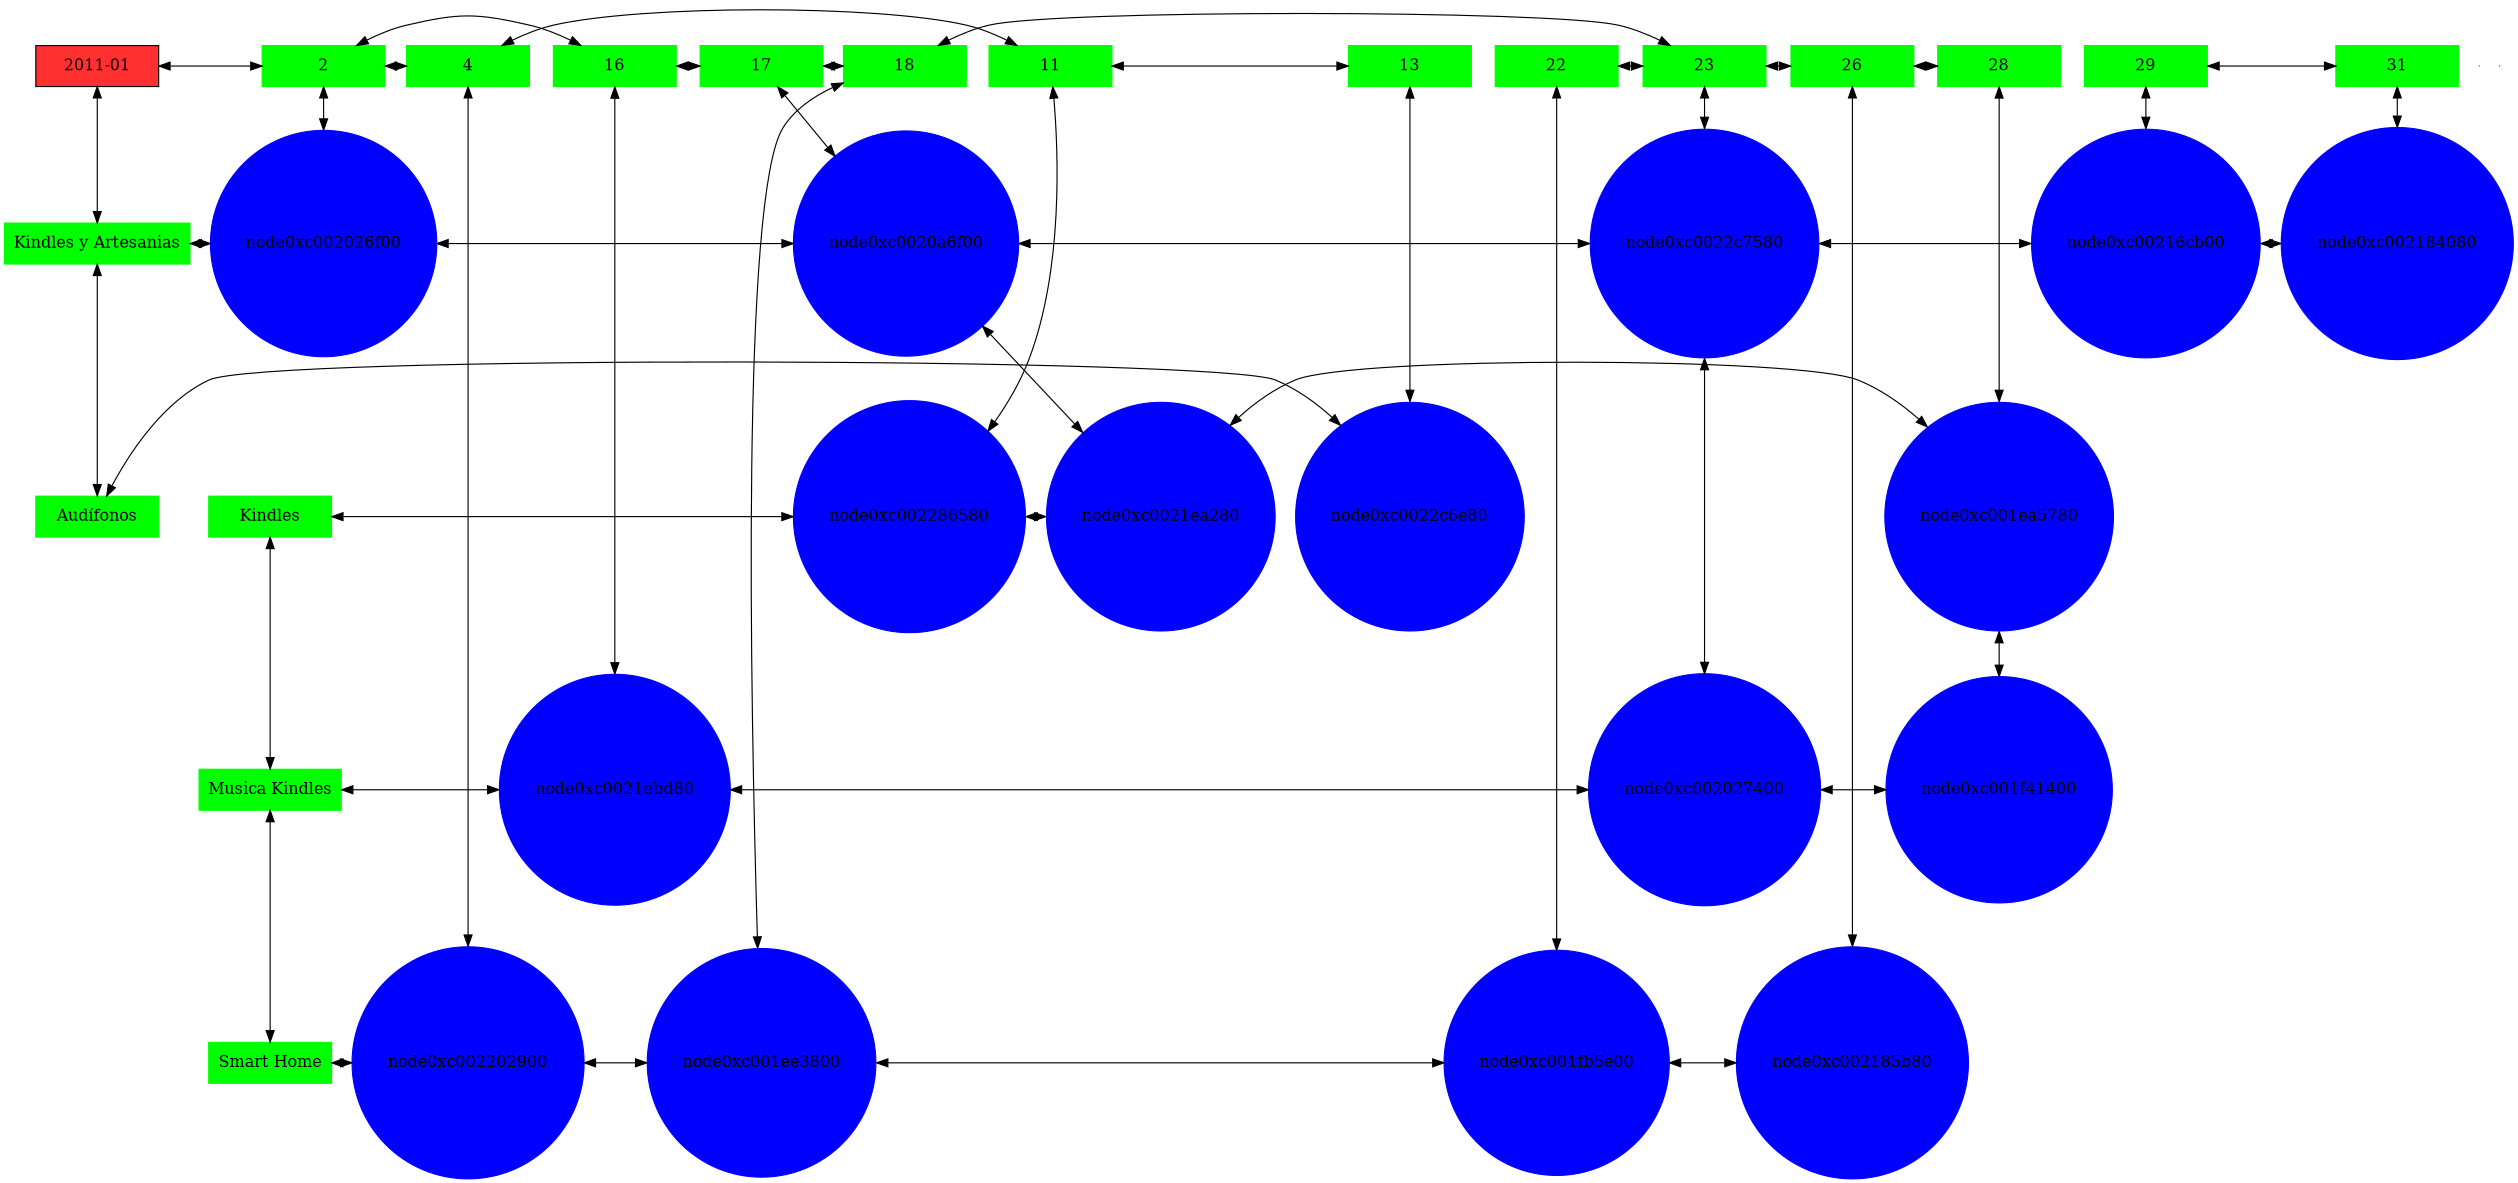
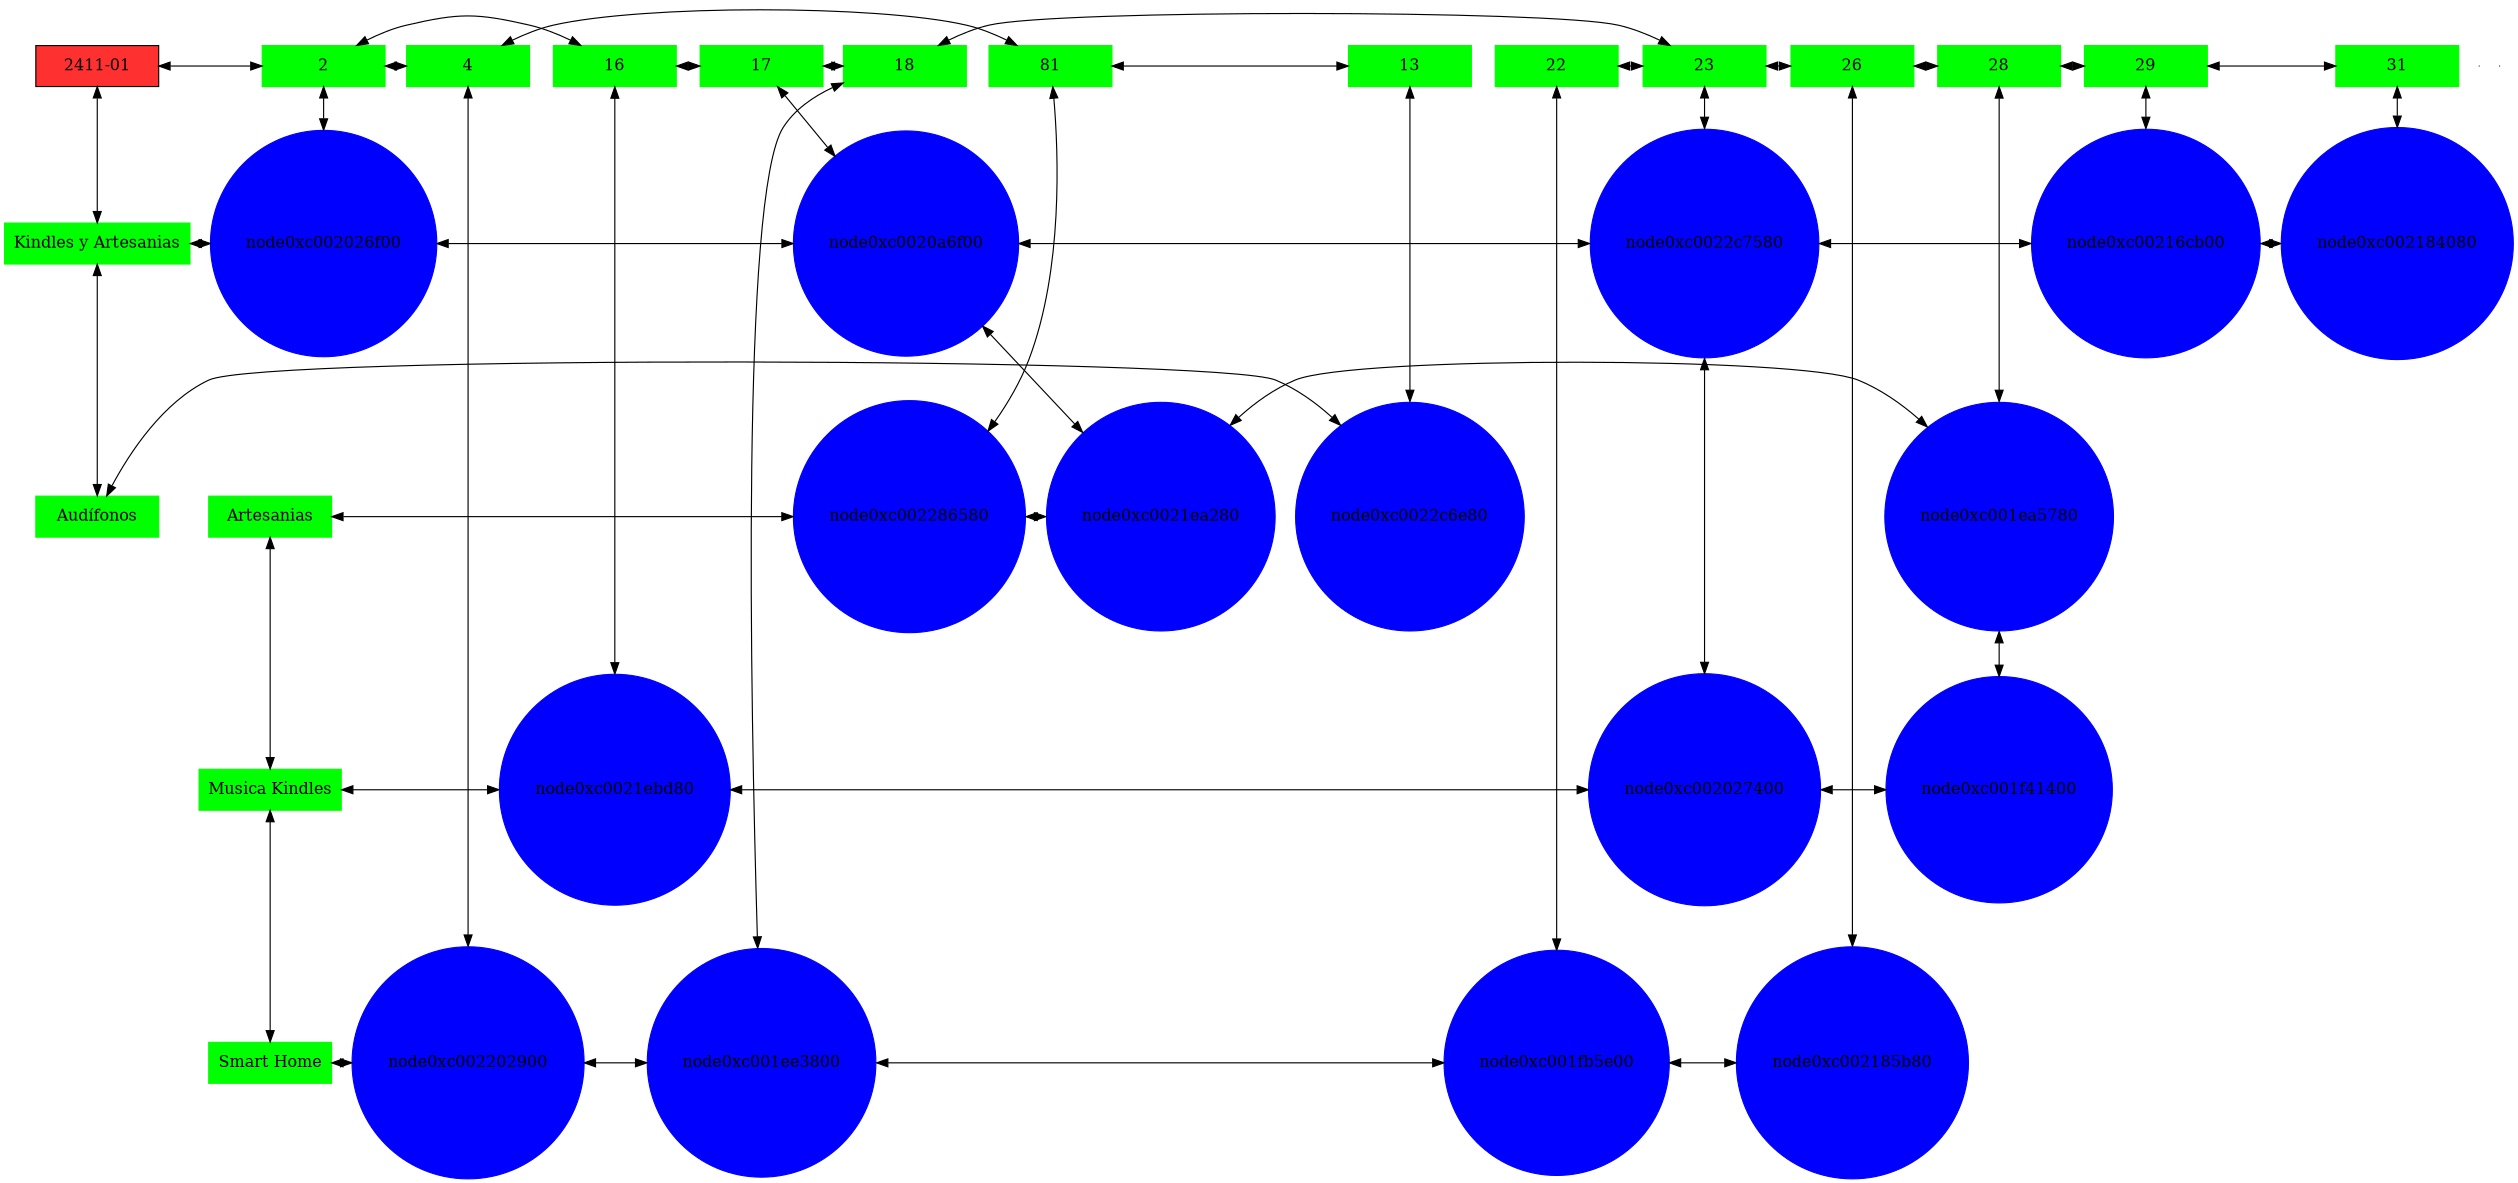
(97, 66) -> (97, 66)
(1050, 66) -> (1050, 66)
none -> (2073, 66)
(270, 517) -> (270, 517)
